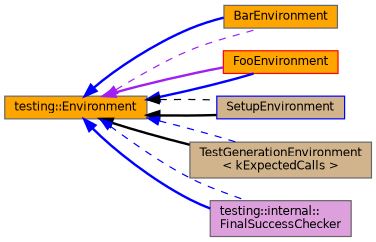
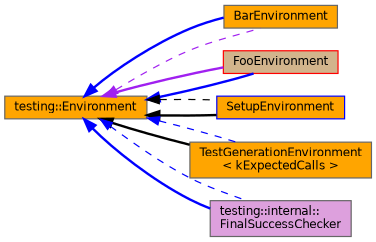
(281, 62) -> (281, 62)
(281, 108) -> (281, 108)
(281, 160) -> (281, 160)
